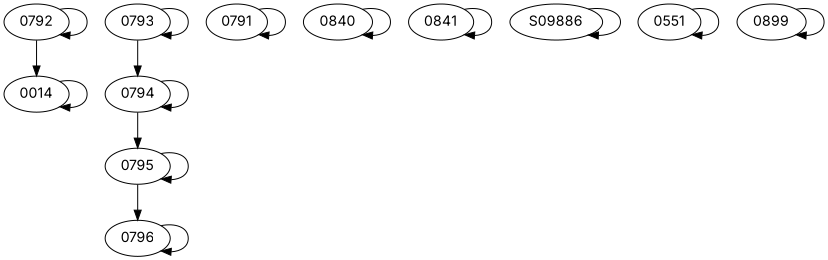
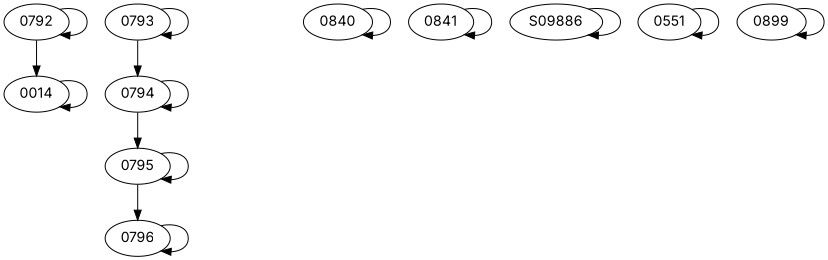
(237, 22) -> none
